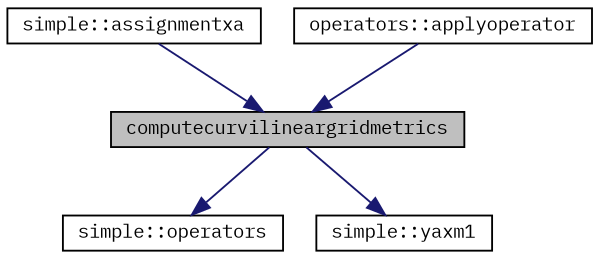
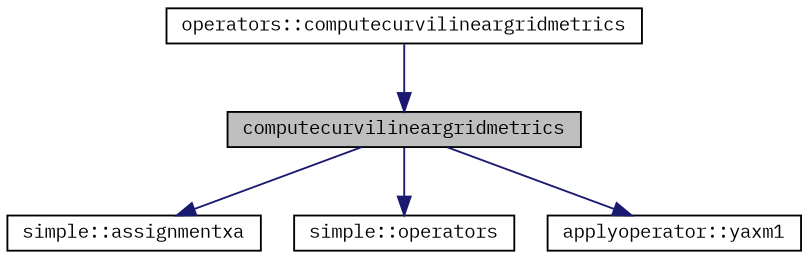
(443, 26) -> (404, 26)
(203, 72) -> (278, 178)
(404, 233) -> (674, 233)
